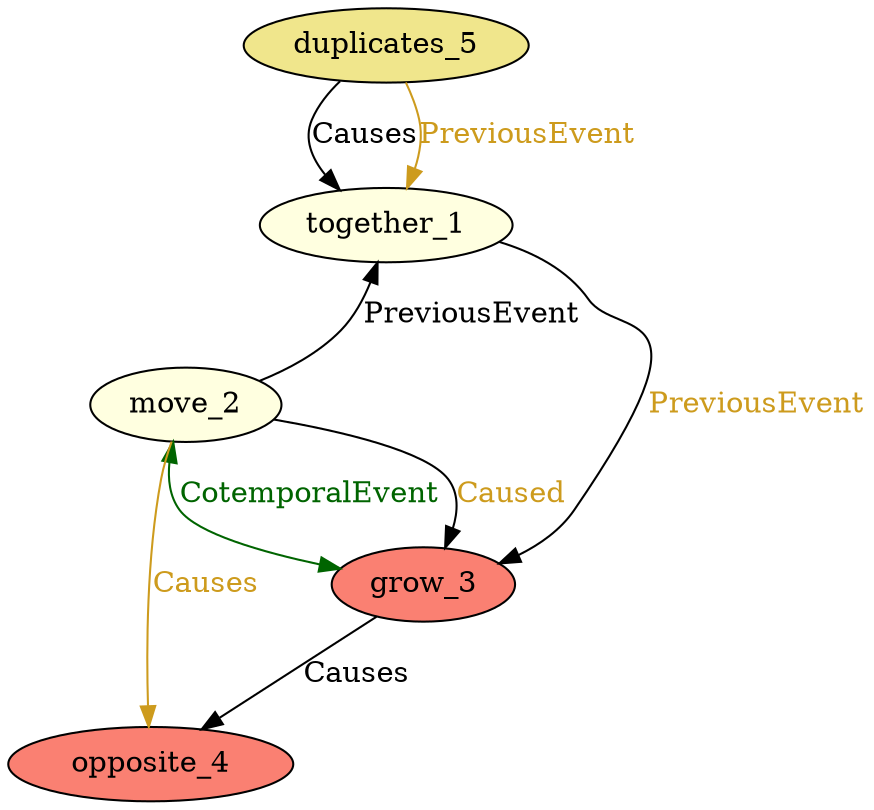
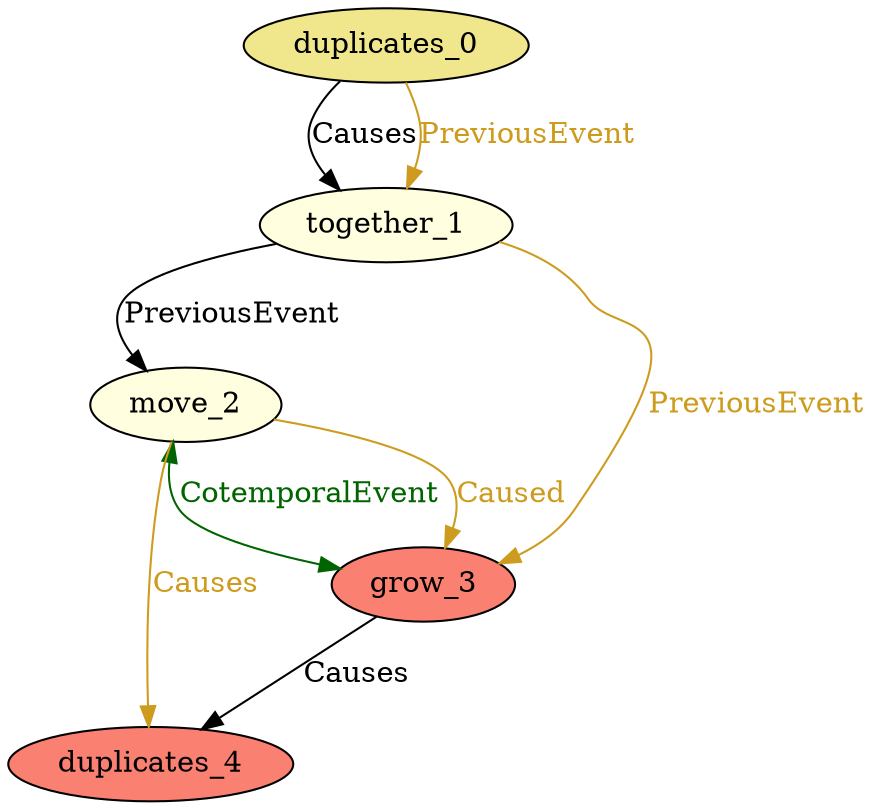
(386, 45) -> (386, 45)
(326, 343) -> (168, 273)
(646, 380) -> (646, 380)
(390, 447) -> (390, 447)
(151, 764) -> (151, 764)
